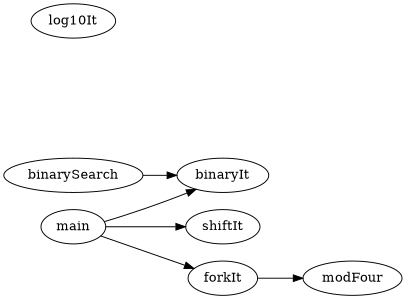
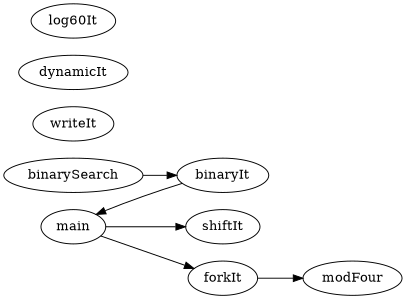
(73, 21) -> (73, 21)
none -> (73, 72)
none -> (73, 124)
(146, 208) -> (143, 196)
